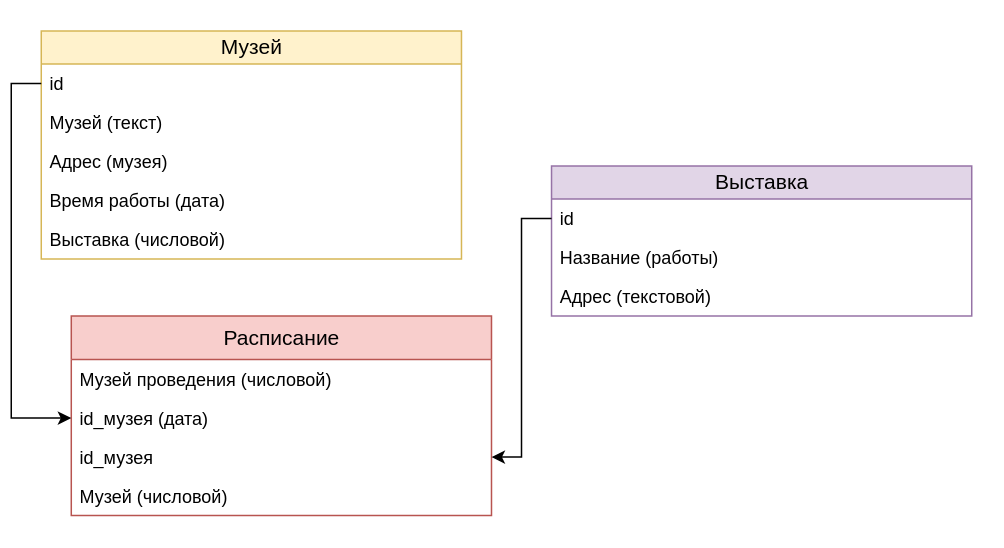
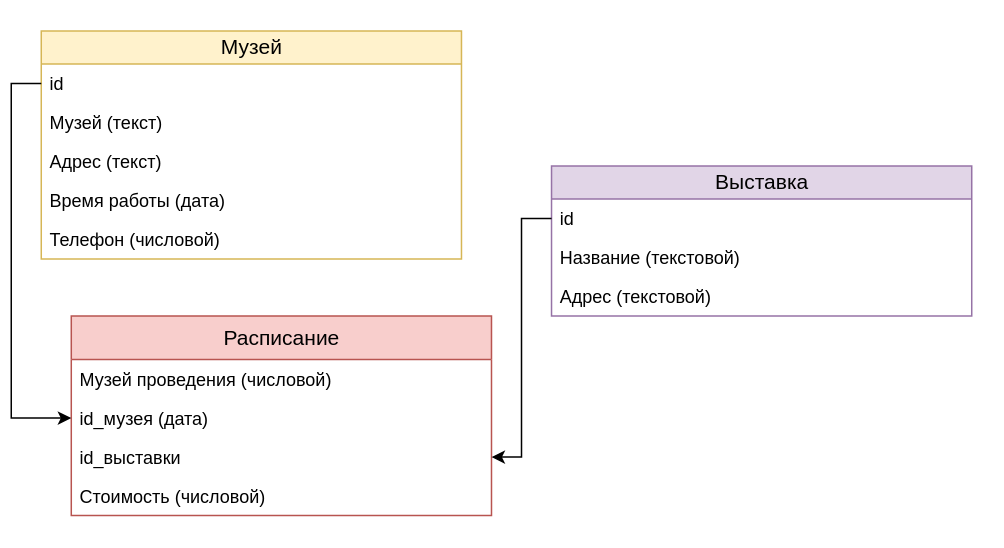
(113, 162) -> (113, 162)
(143, 240) -> (138, 240)
(643, 258) -> (658, 258)
(117, 458) -> (133, 458)
(158, 497) -> (178, 497)
